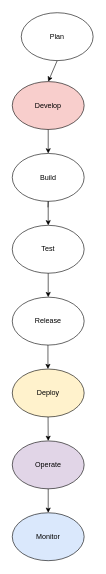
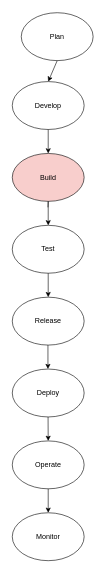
(48, 105) -> (48, 105)
(48, 177) -> (48, 177)
(48, 393) -> (48, 393)
(48, 465) -> (48, 465)
(48, 537) -> (48, 537)
